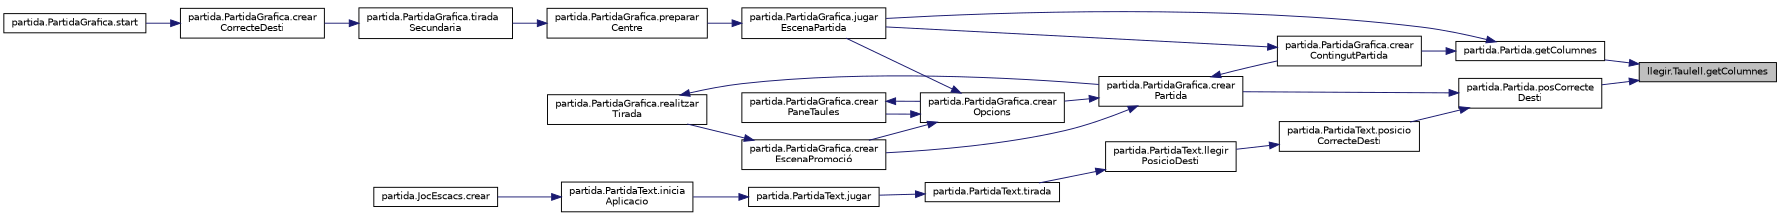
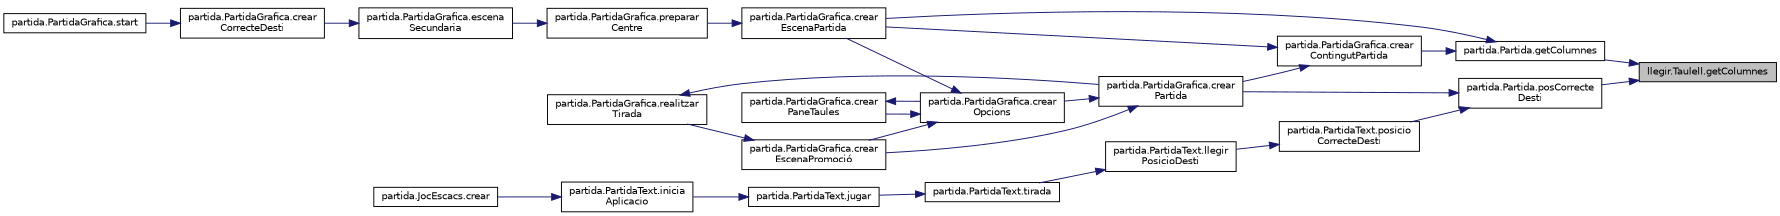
(436, 23) -> (436, 23)
(814, 23) -> (814, 23)
(1249, 67) -> (1271, 75)
